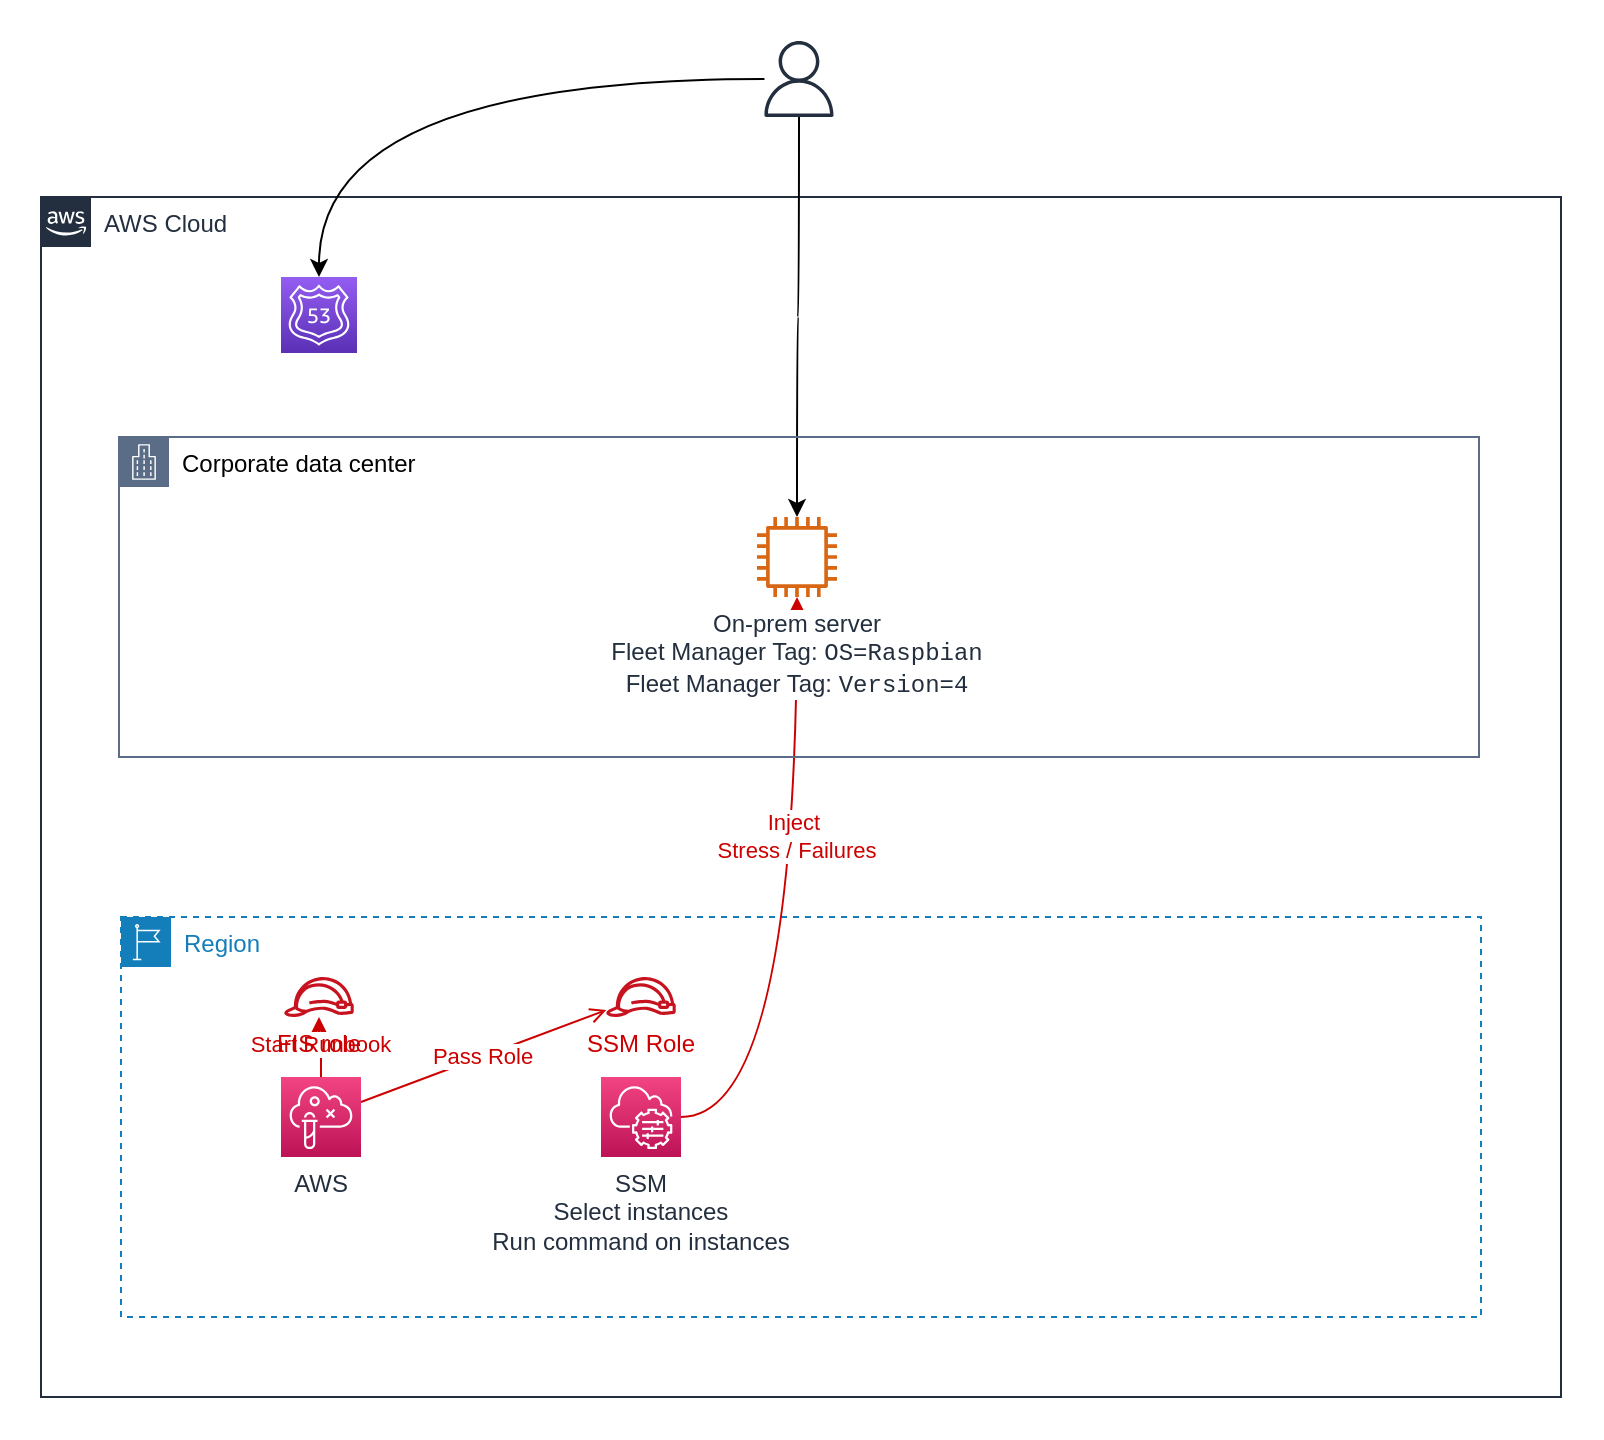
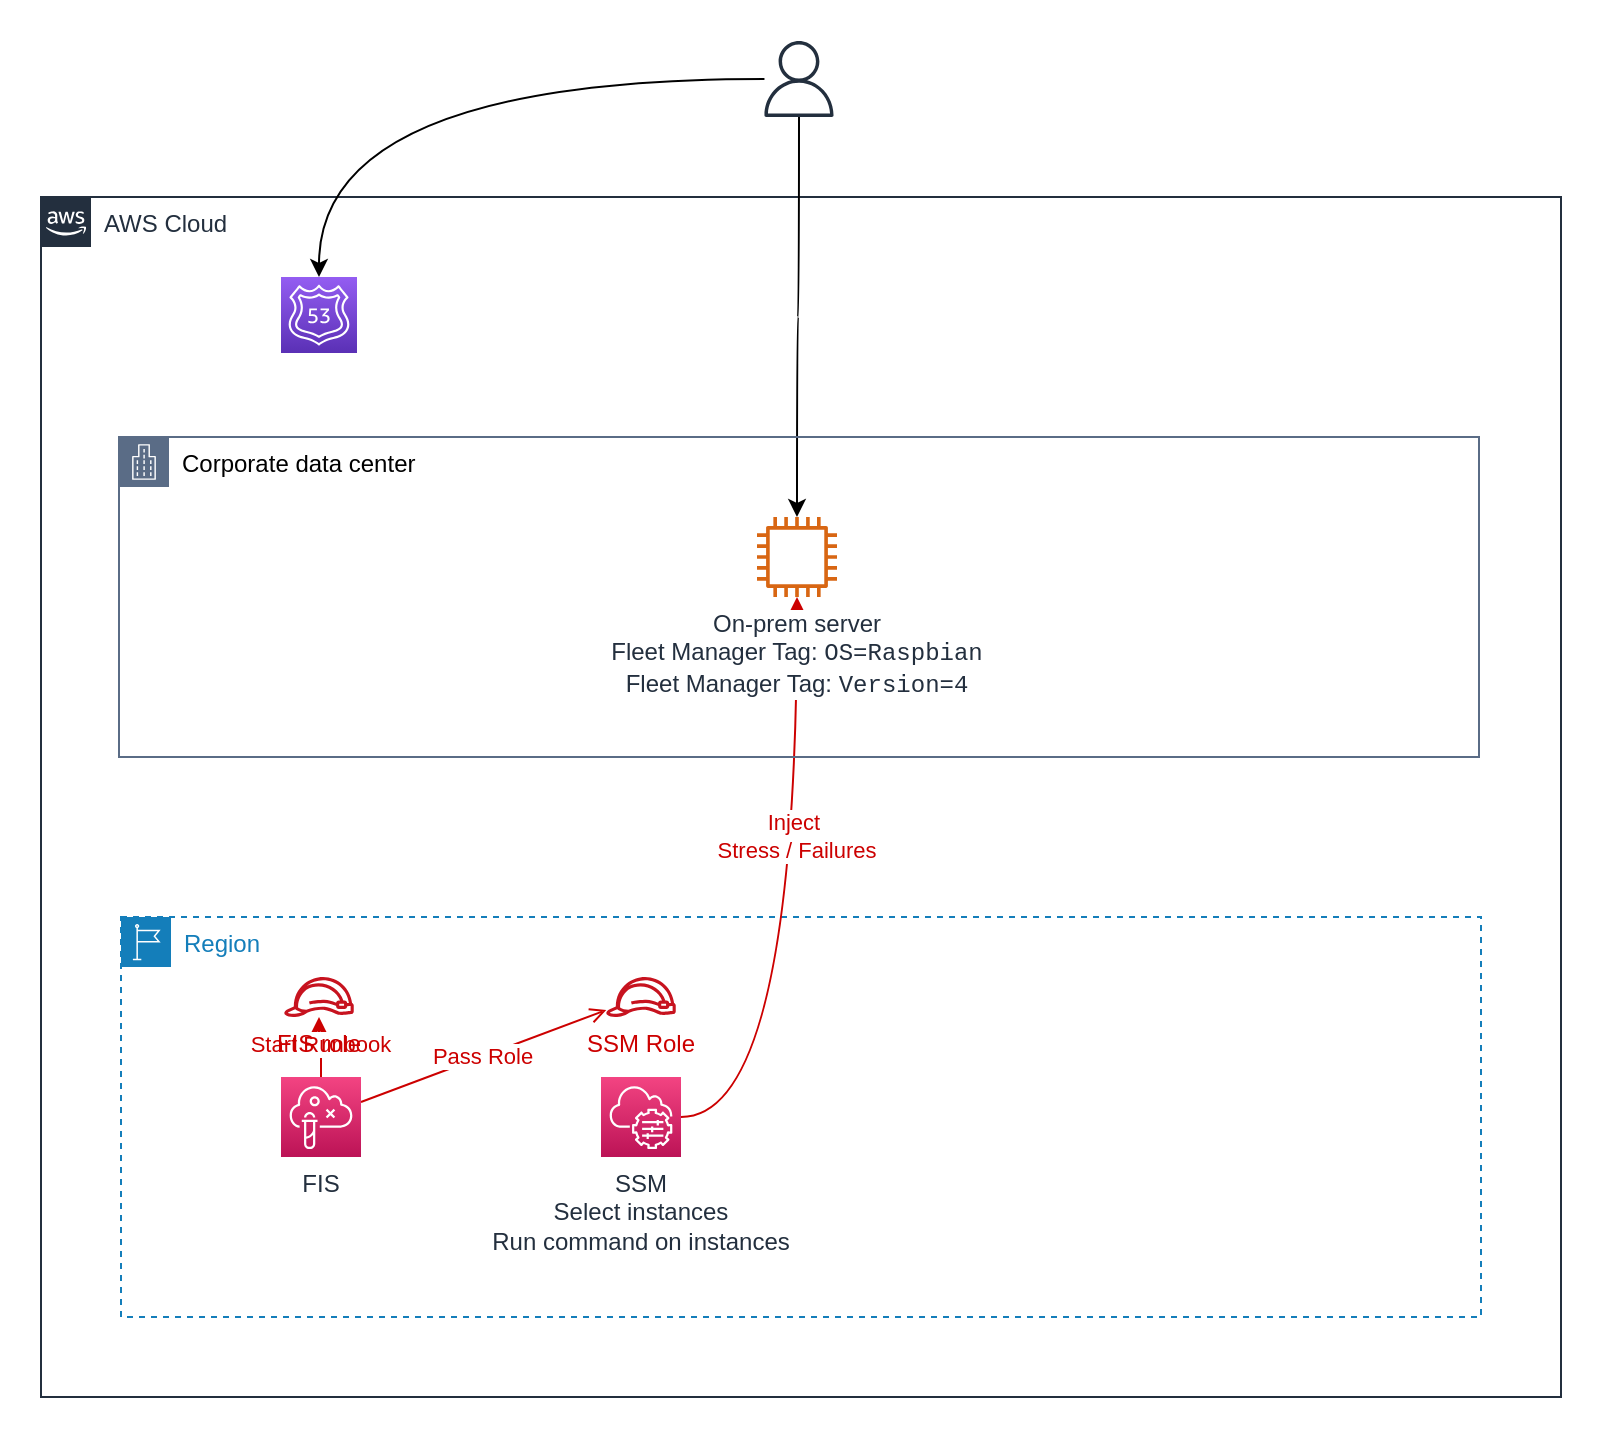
(322, 1185) -> (322, 1185)
